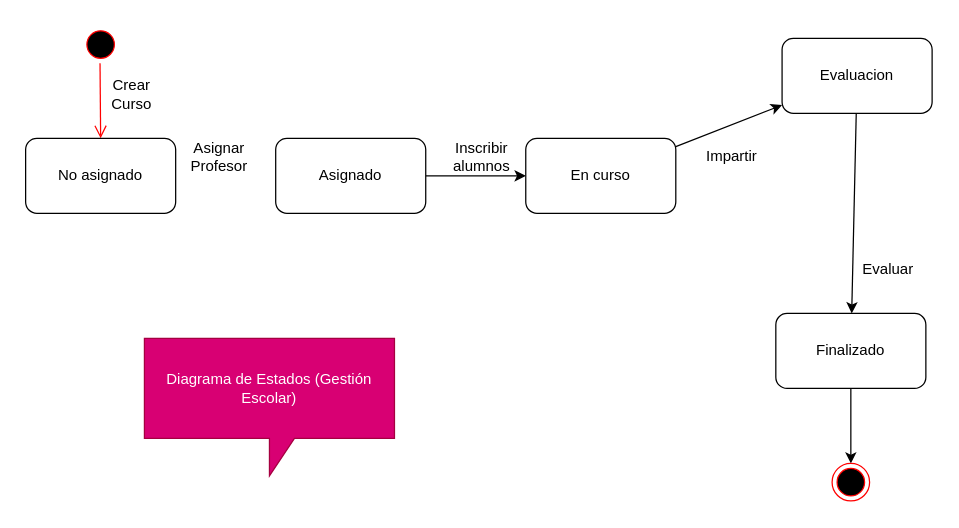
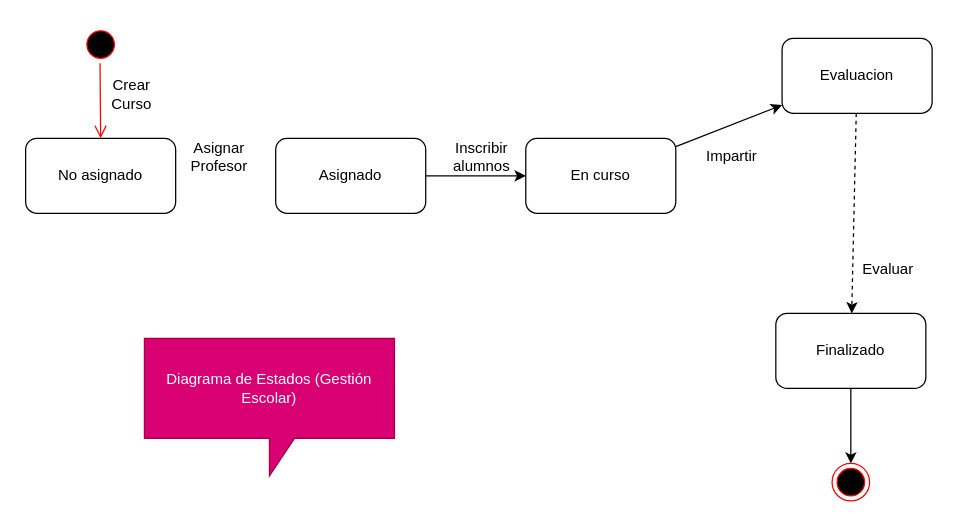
(854, 208) -> (854, 208)
